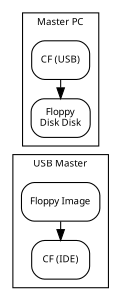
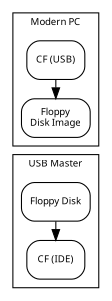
(61, 23) -> (56, 23)
(61, 118) -> (56, 118)
(61, 202) -> (56, 202)
